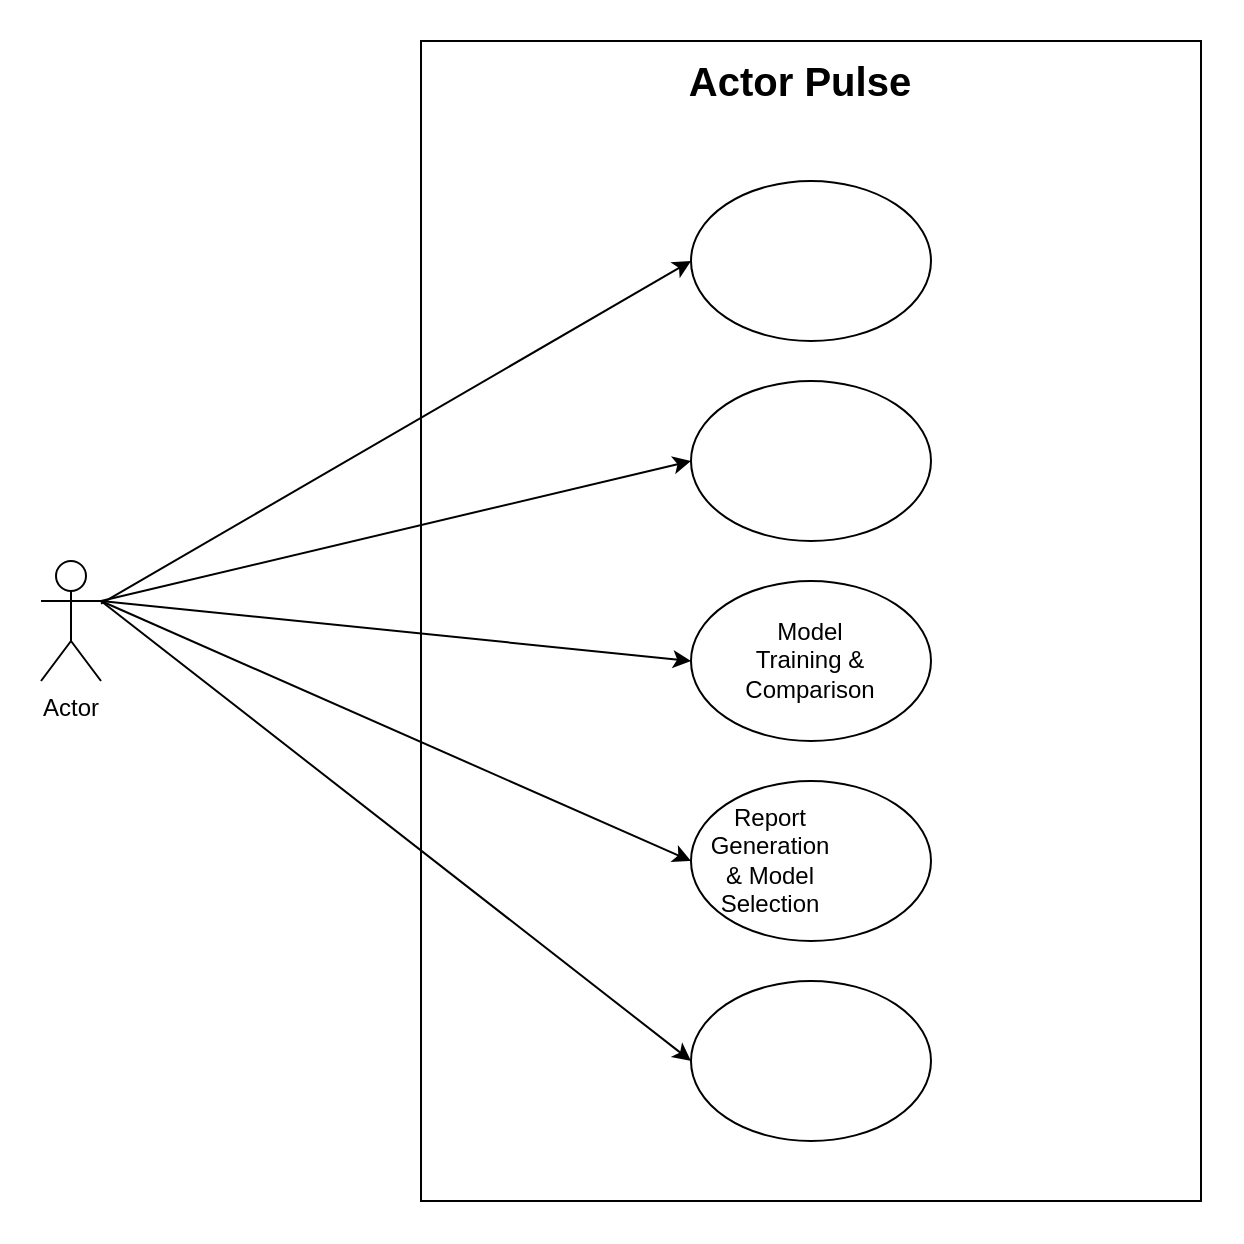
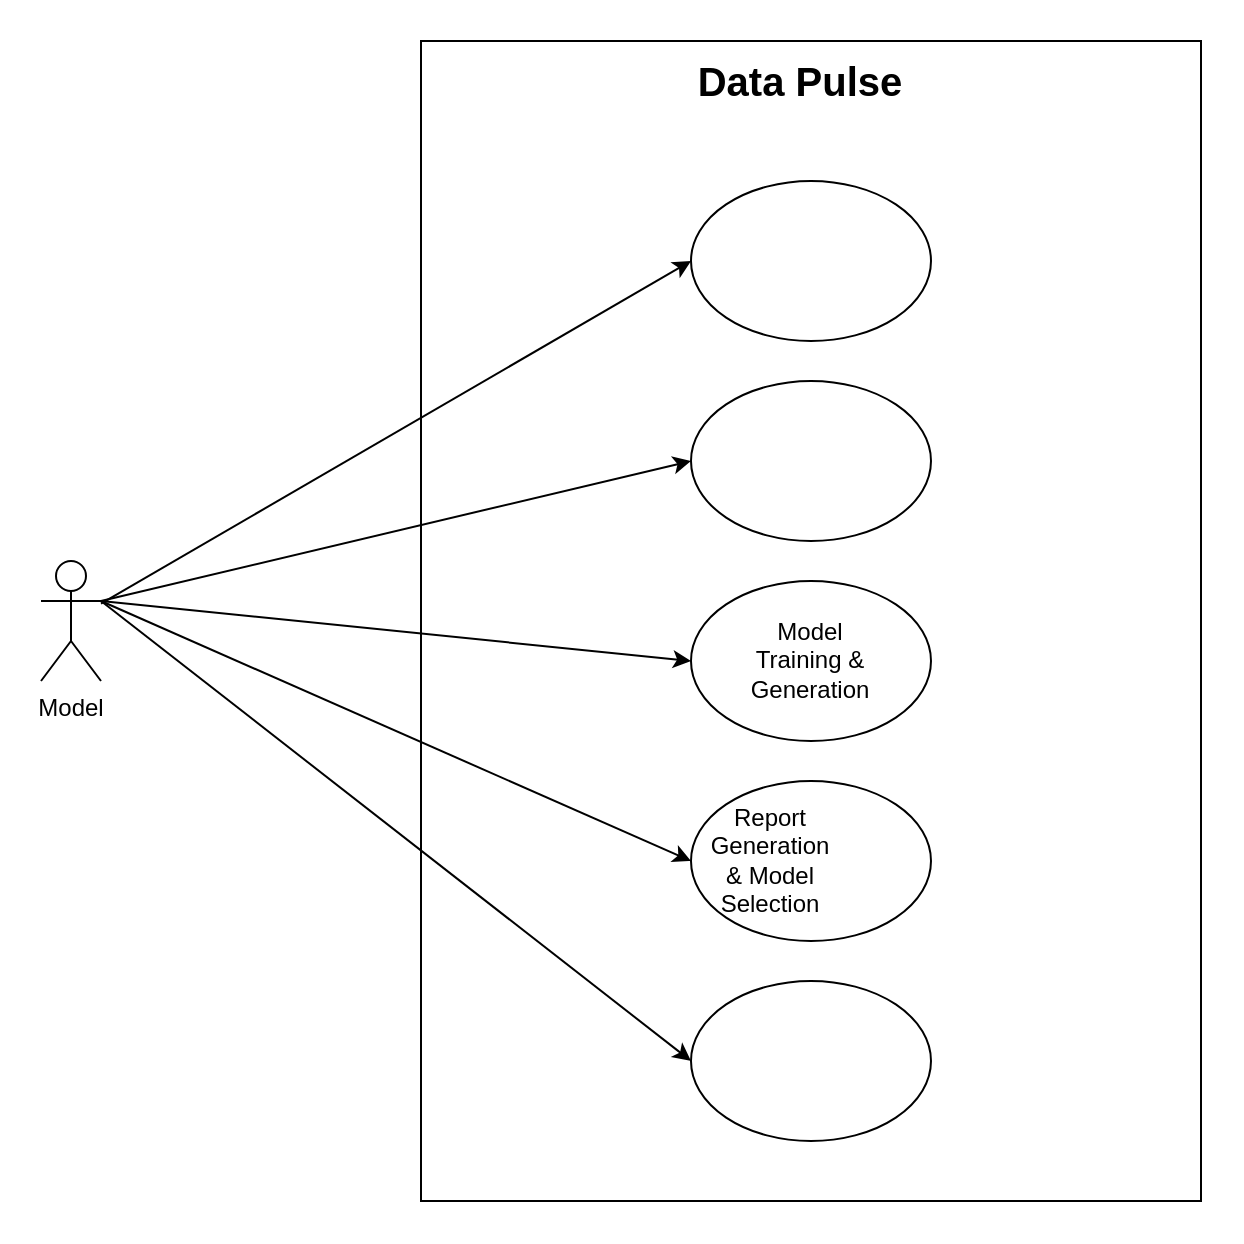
(801, 35) -> (801, 35)
(811, 661) -> (811, 661)
(72, 709) -> (72, 709)
